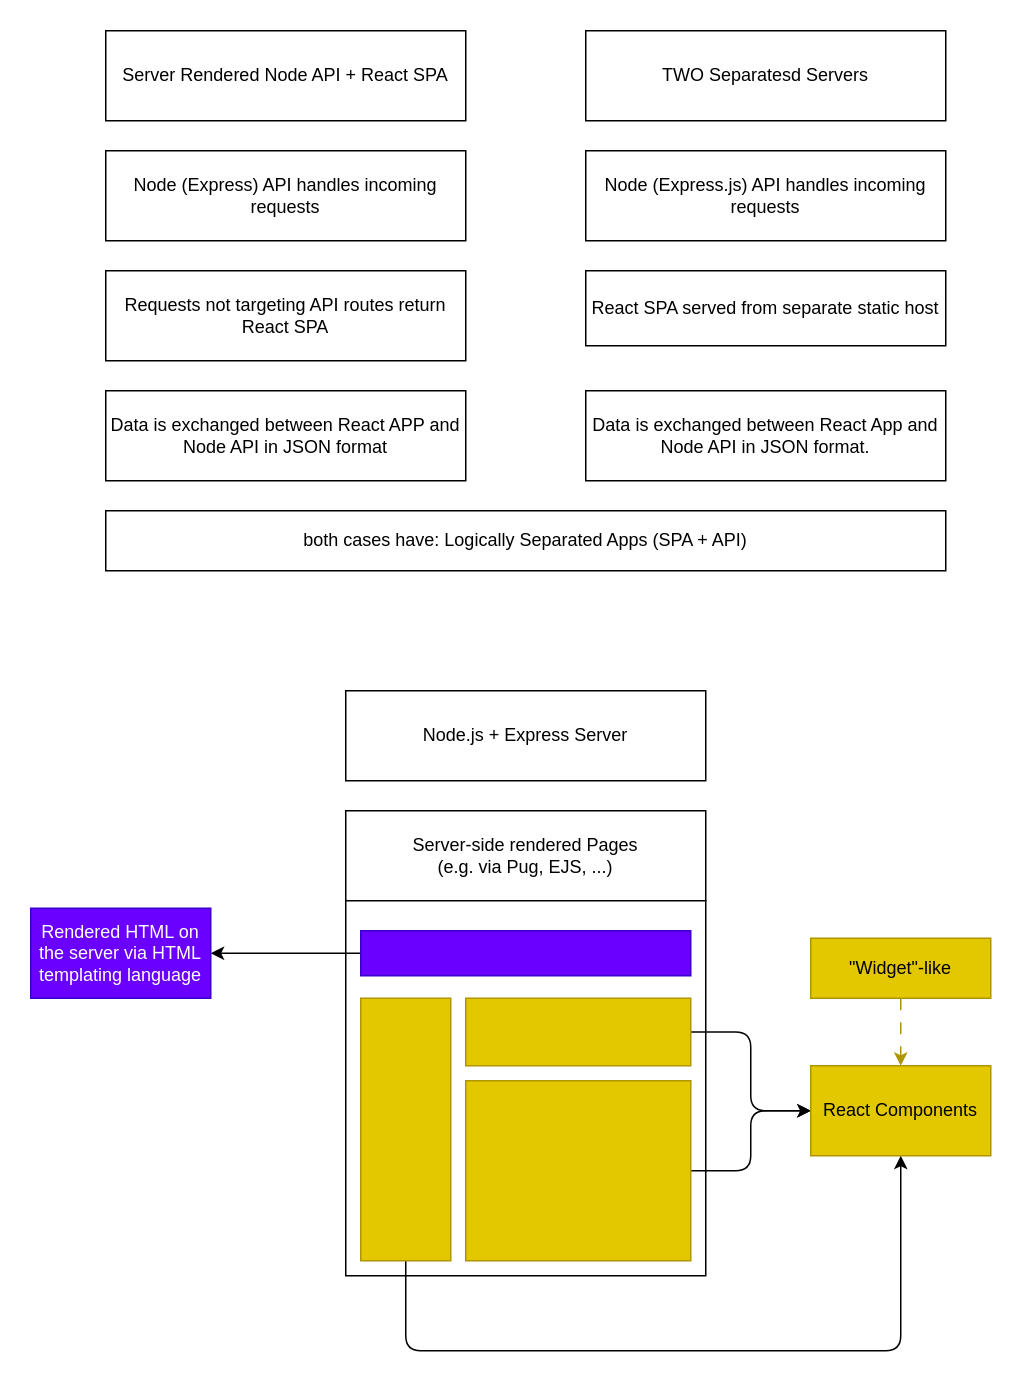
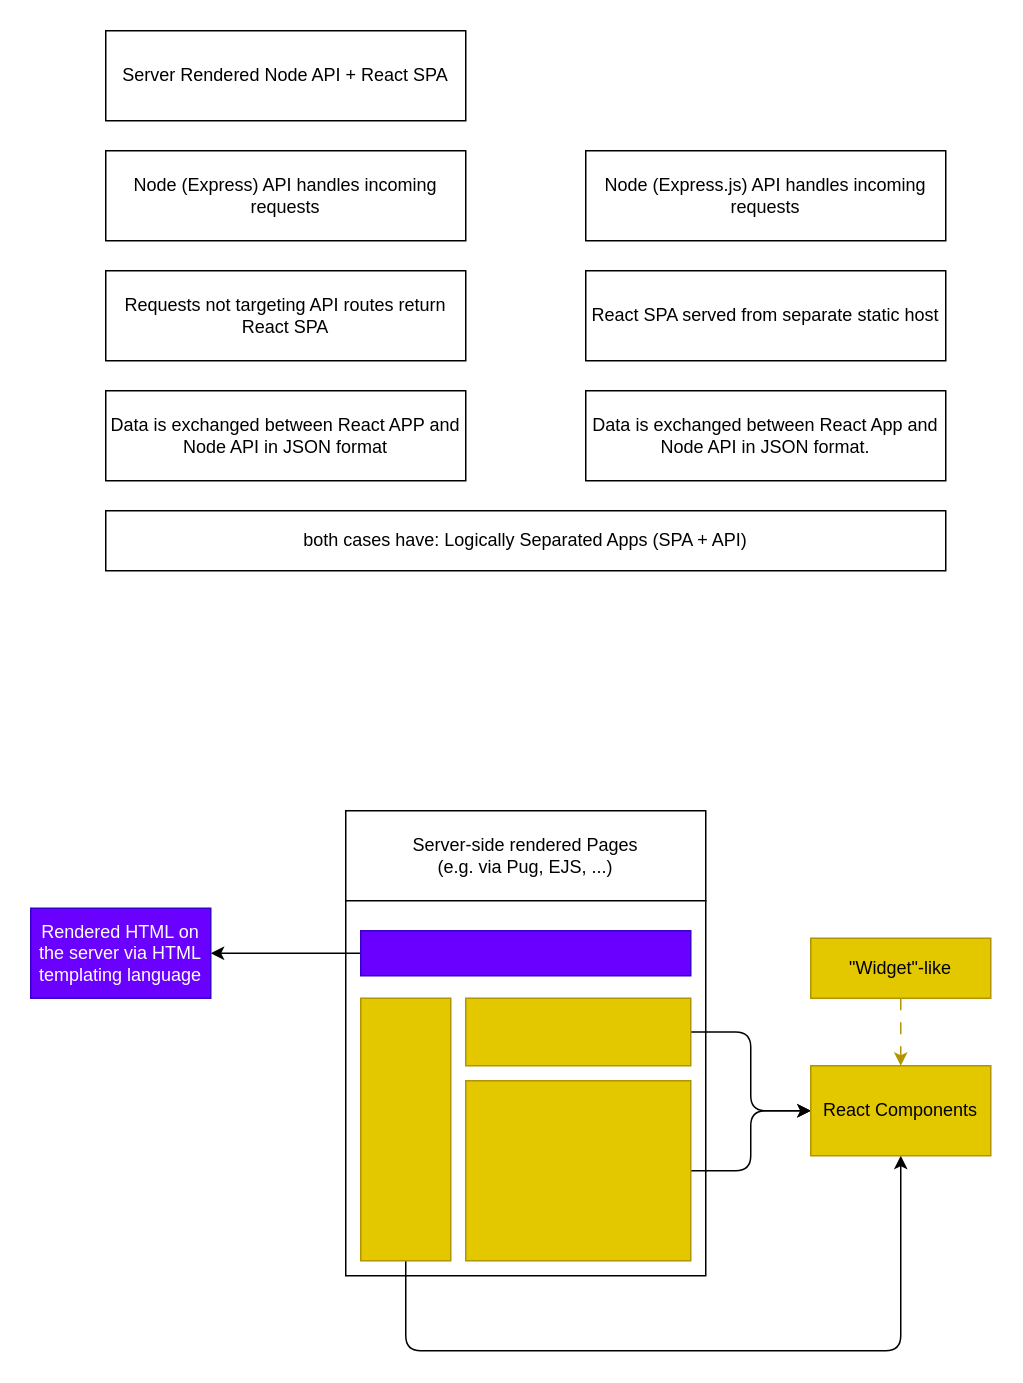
(766, 76) -> none
(766, 308) -> (766, 316)
(526, 736) -> none
